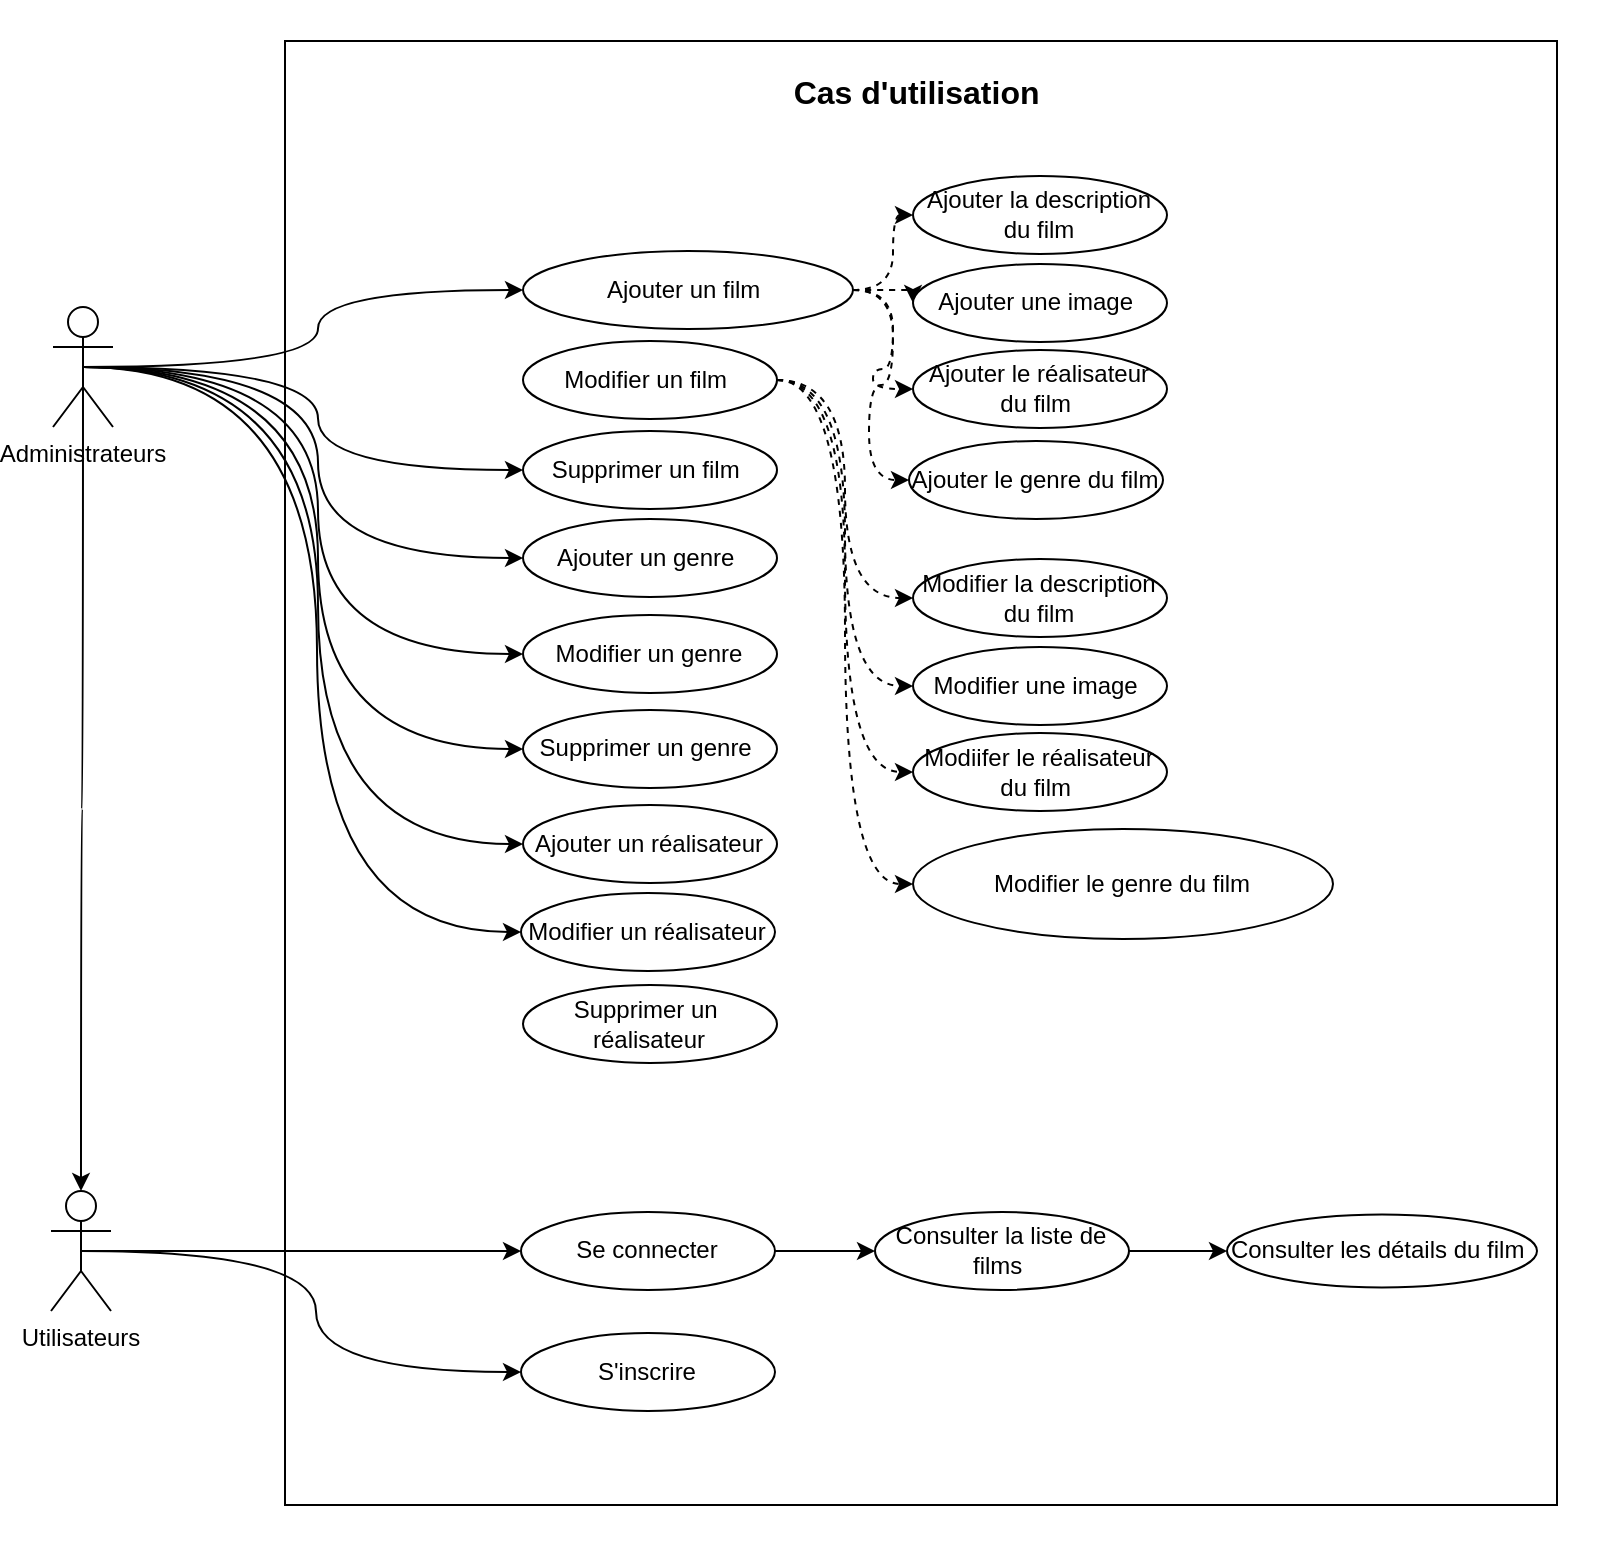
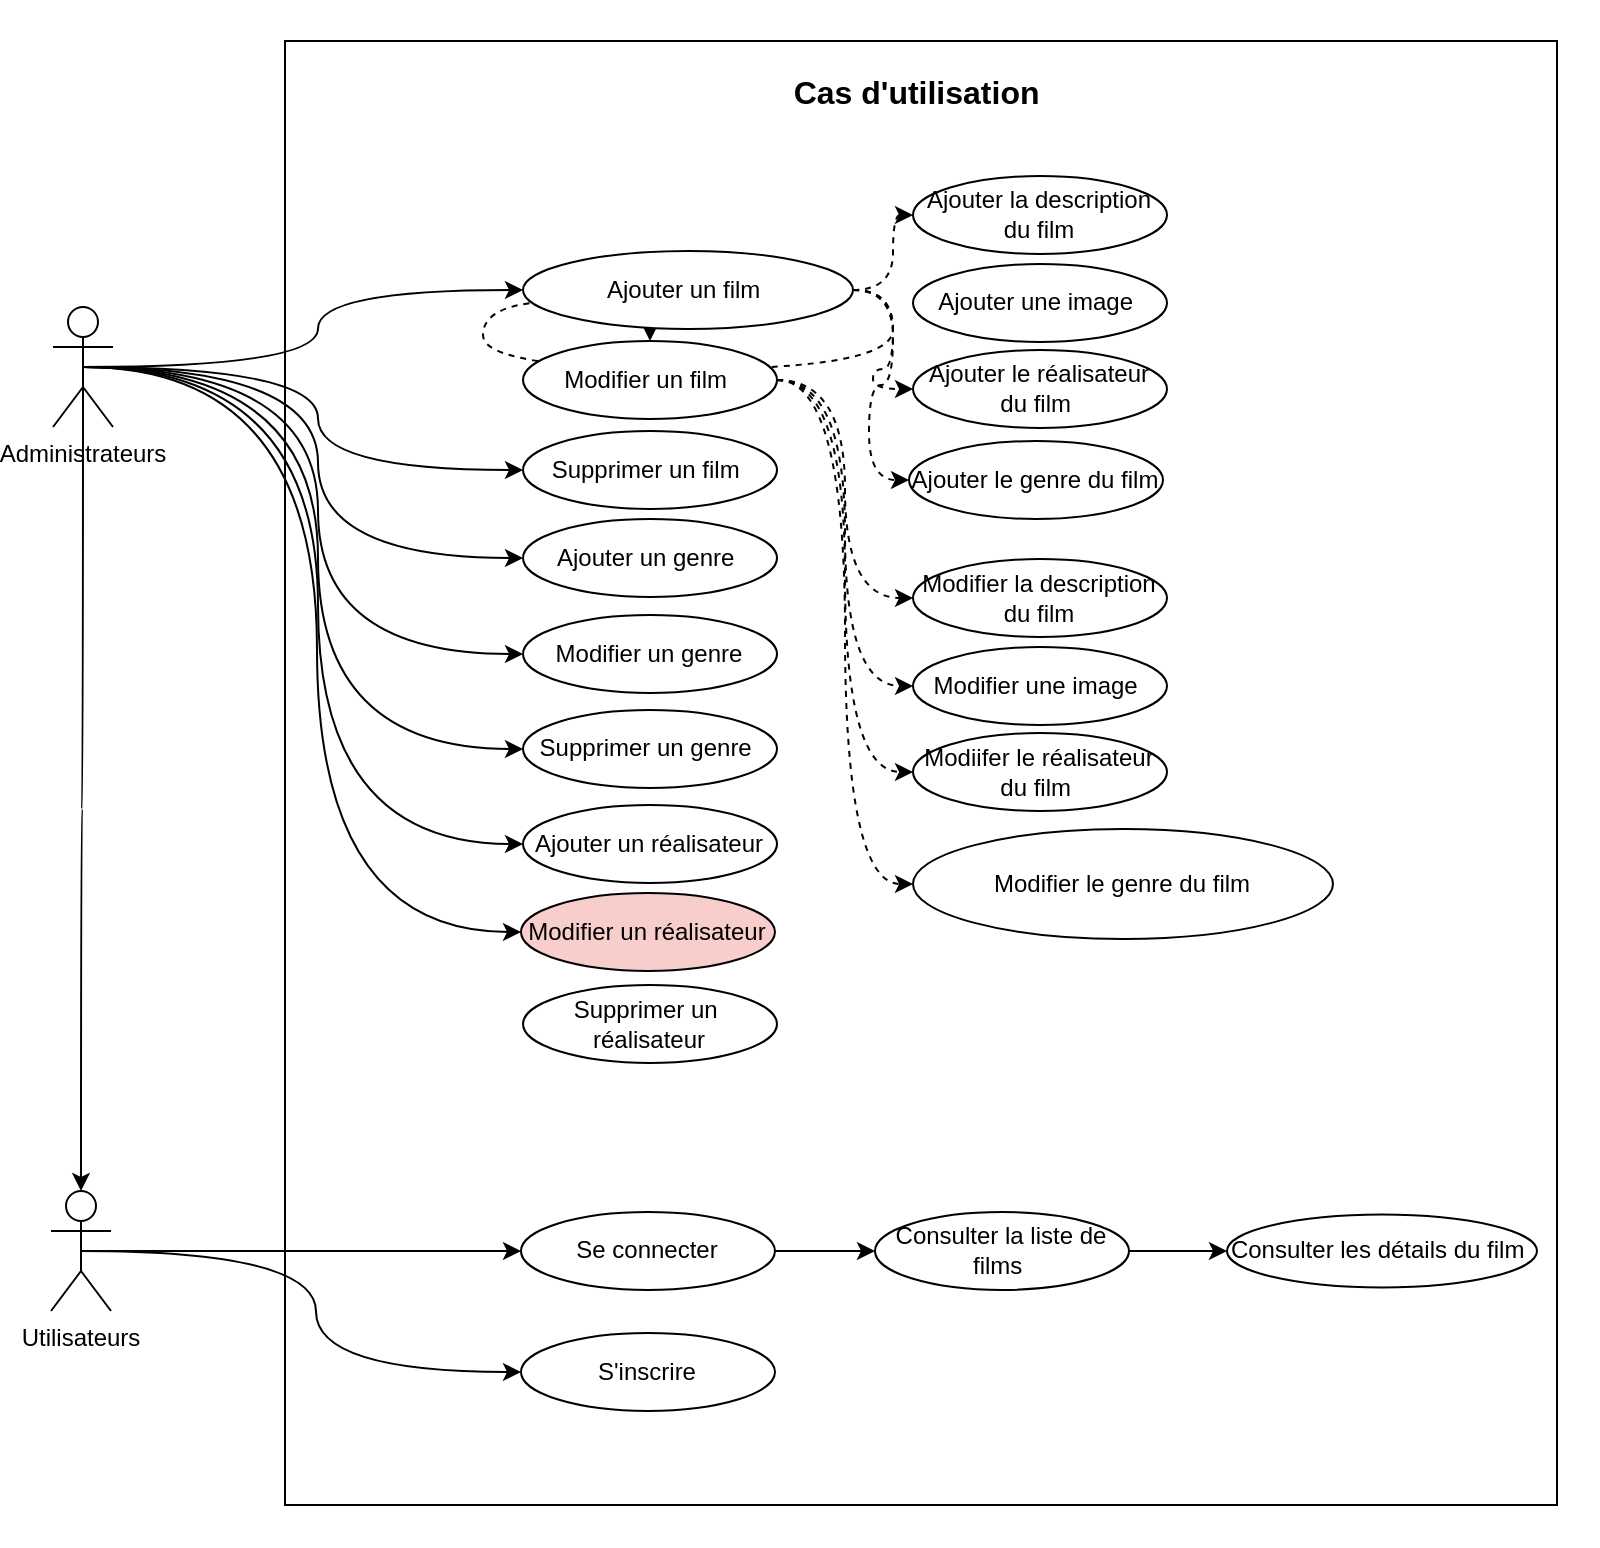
(891, 290) -> (484, 337)
(648, 932) -> (648, 932)
